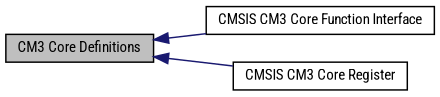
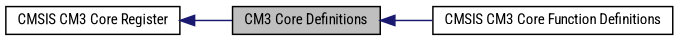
(320, 20) -> (553, 20)
(201, 62) -> (213, 20)
